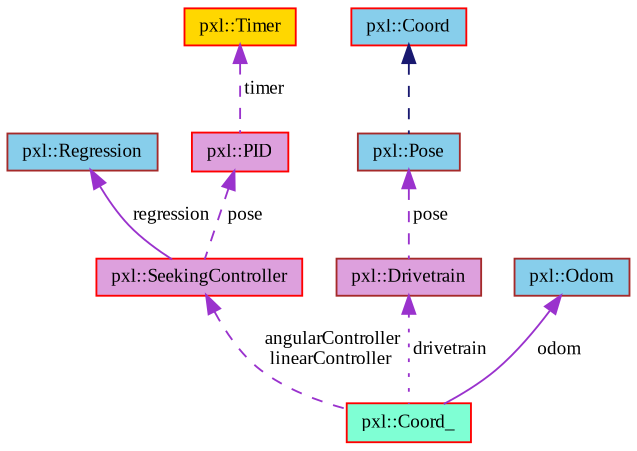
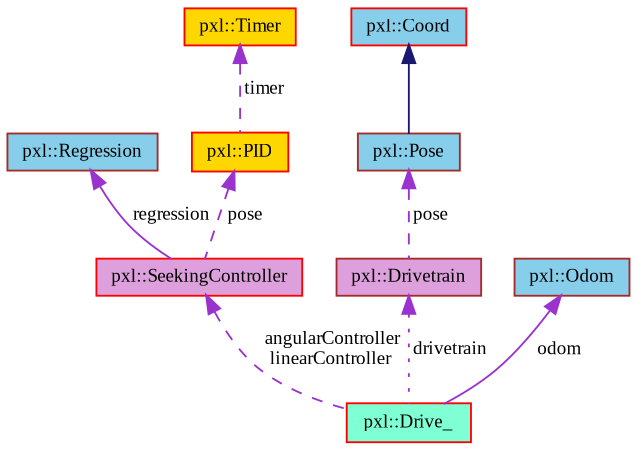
(409, 99) -> (409, 99)
(240, 152) -> (240, 152)
(409, 423) -> (409, 423)
